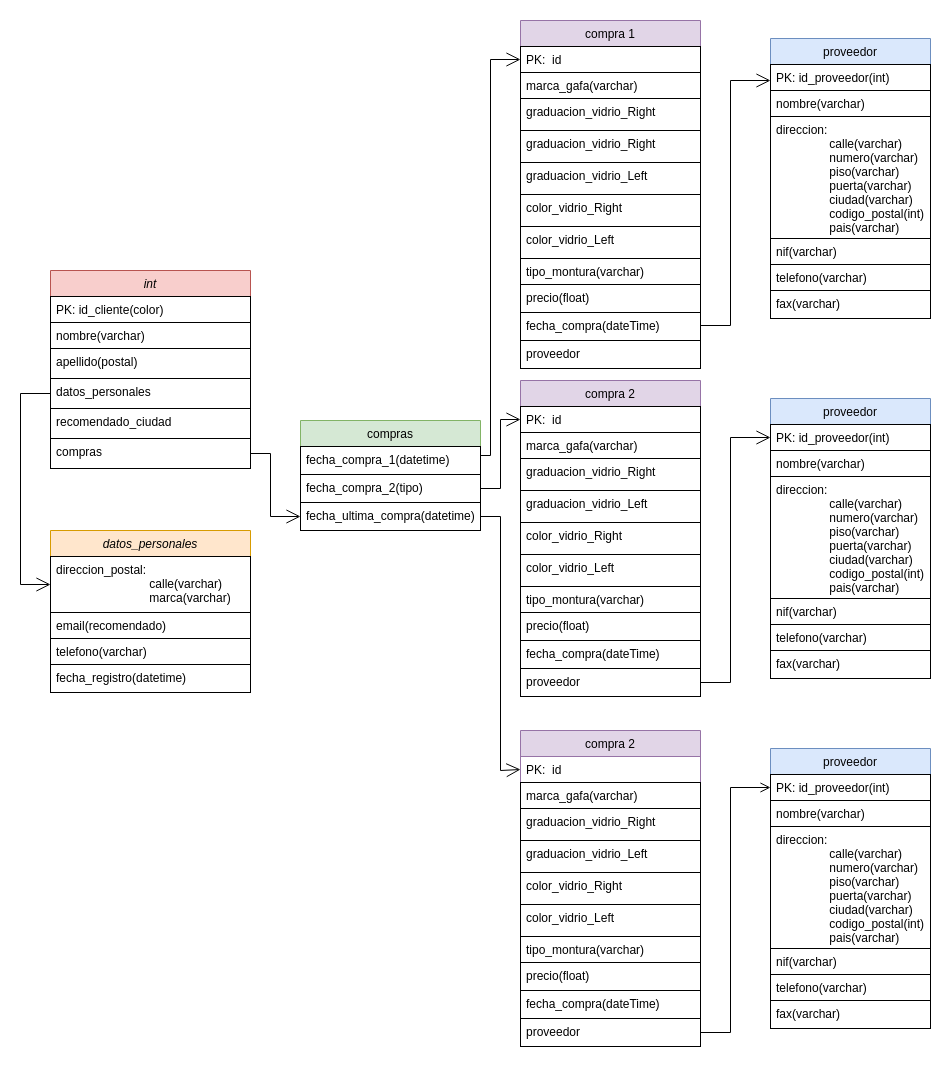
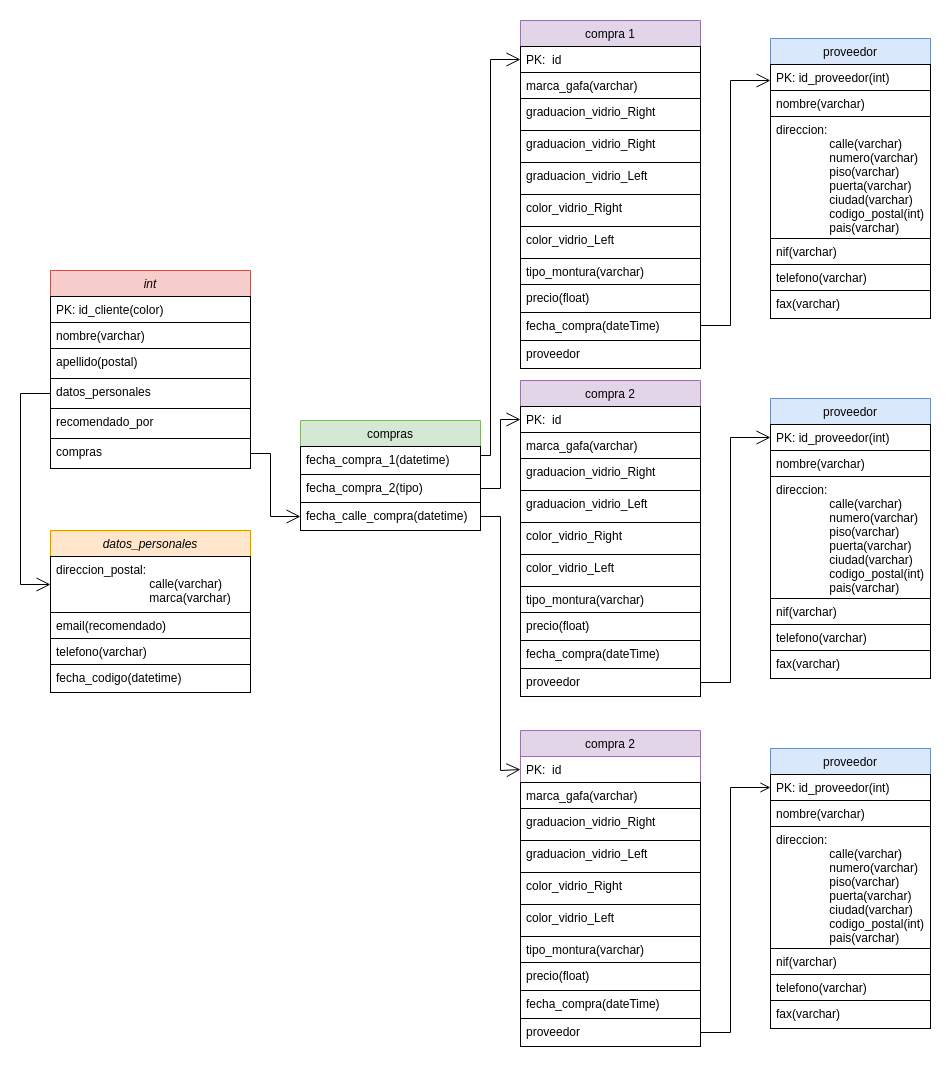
(115, 422) -> (106, 422)
(399, 516) -> (395, 516)
(134, 678) -> (127, 678)
